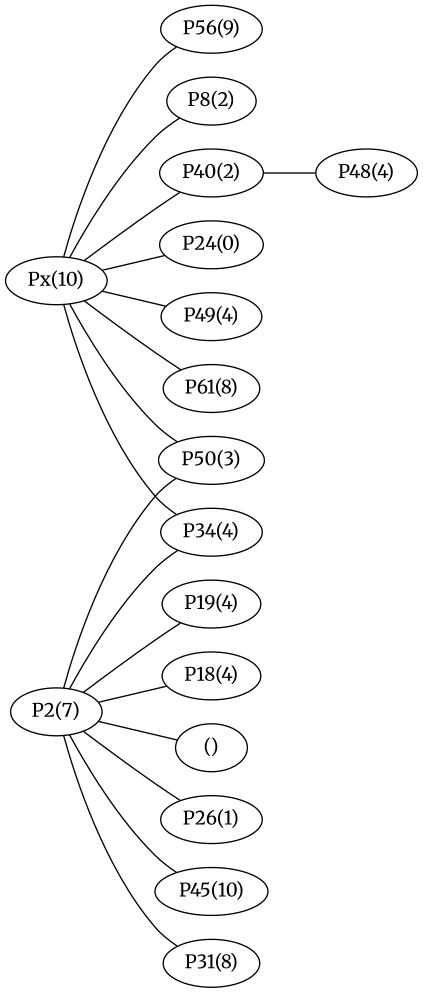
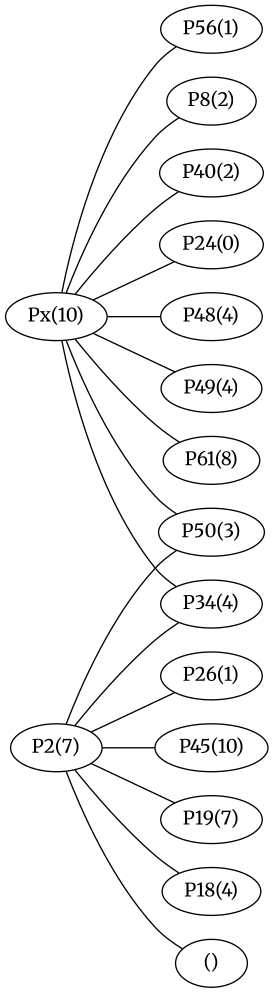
(211, 29) -> (211, 29)
(289, 173) -> (134, 317)
(211, 604) -> (211, 820)
(211, 963) -> none
